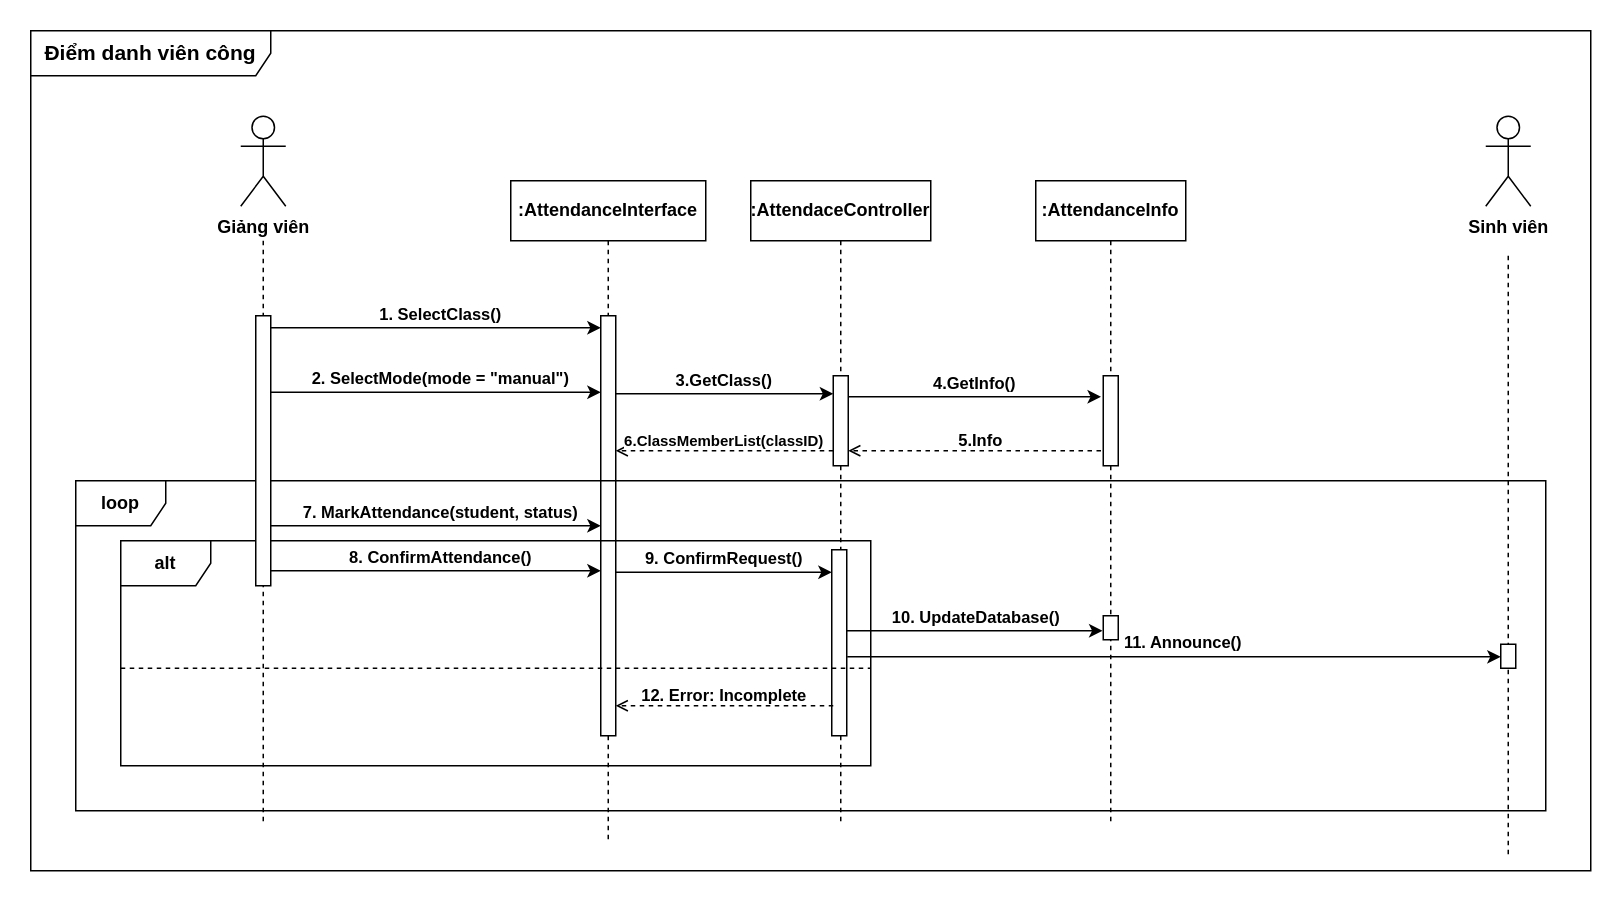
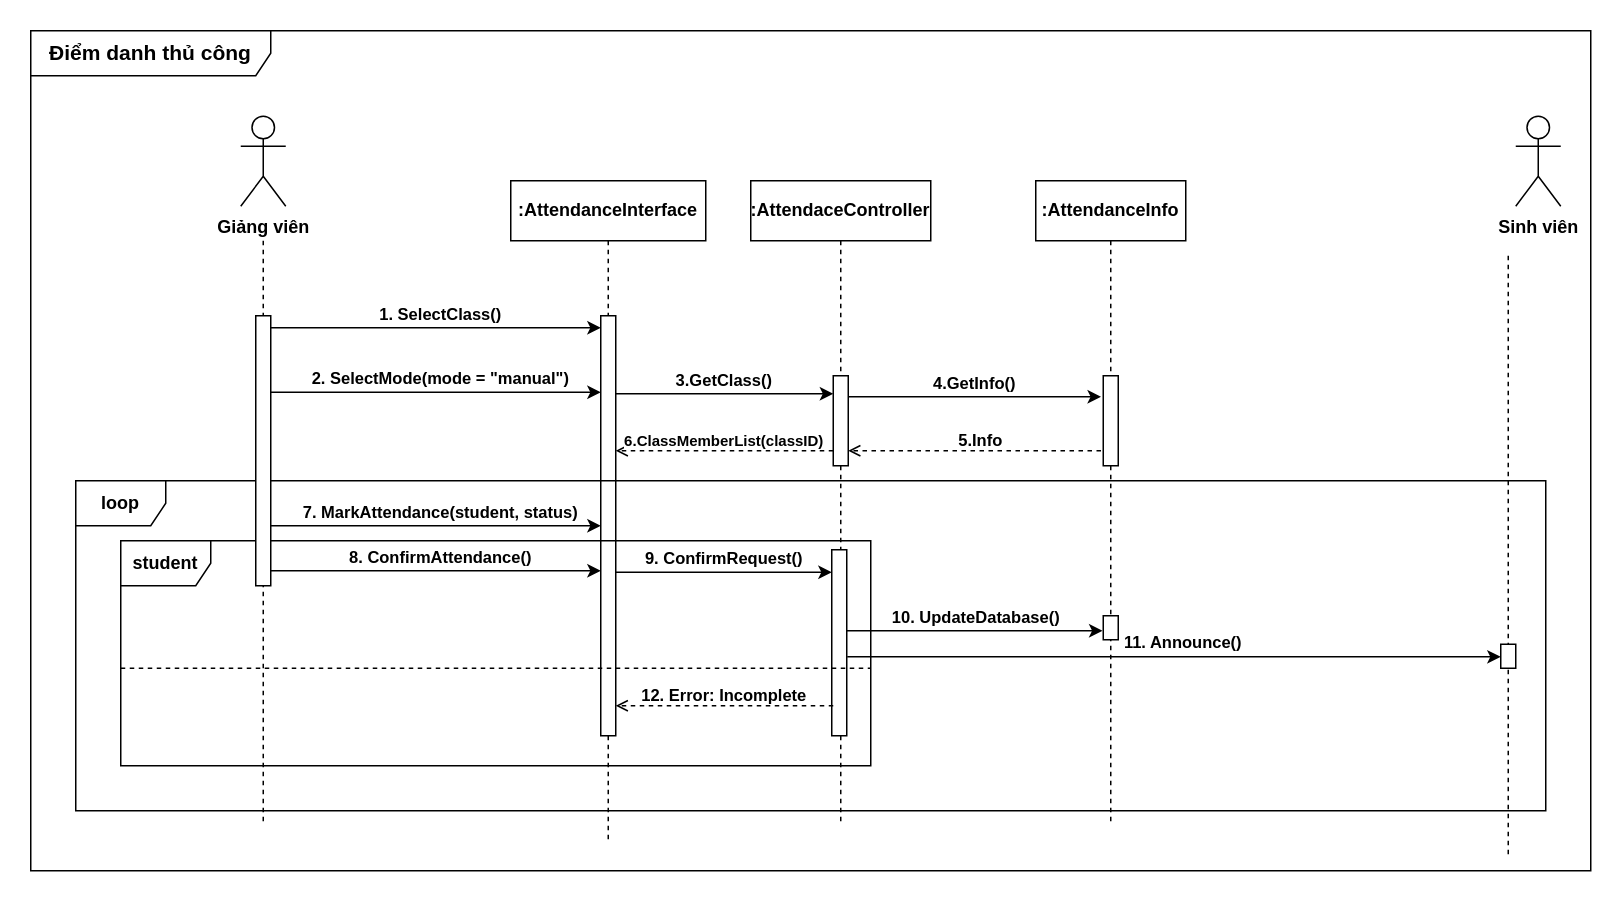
(151, 53) -> (151, 53)
(1508, 161) -> (1538, 161)
(166, 563) -> (166, 563)
